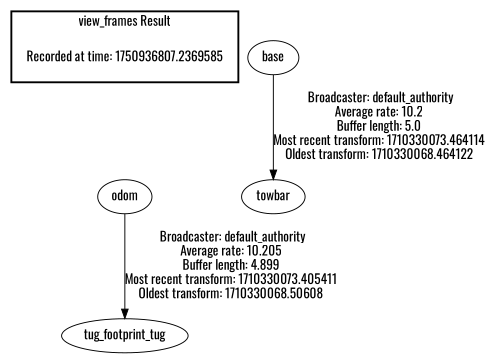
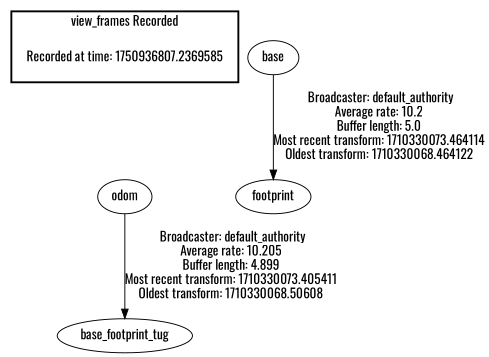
(125, 22) -> (125, 22)
(273, 197) -> (273, 197)
(125, 336) -> (125, 336)
